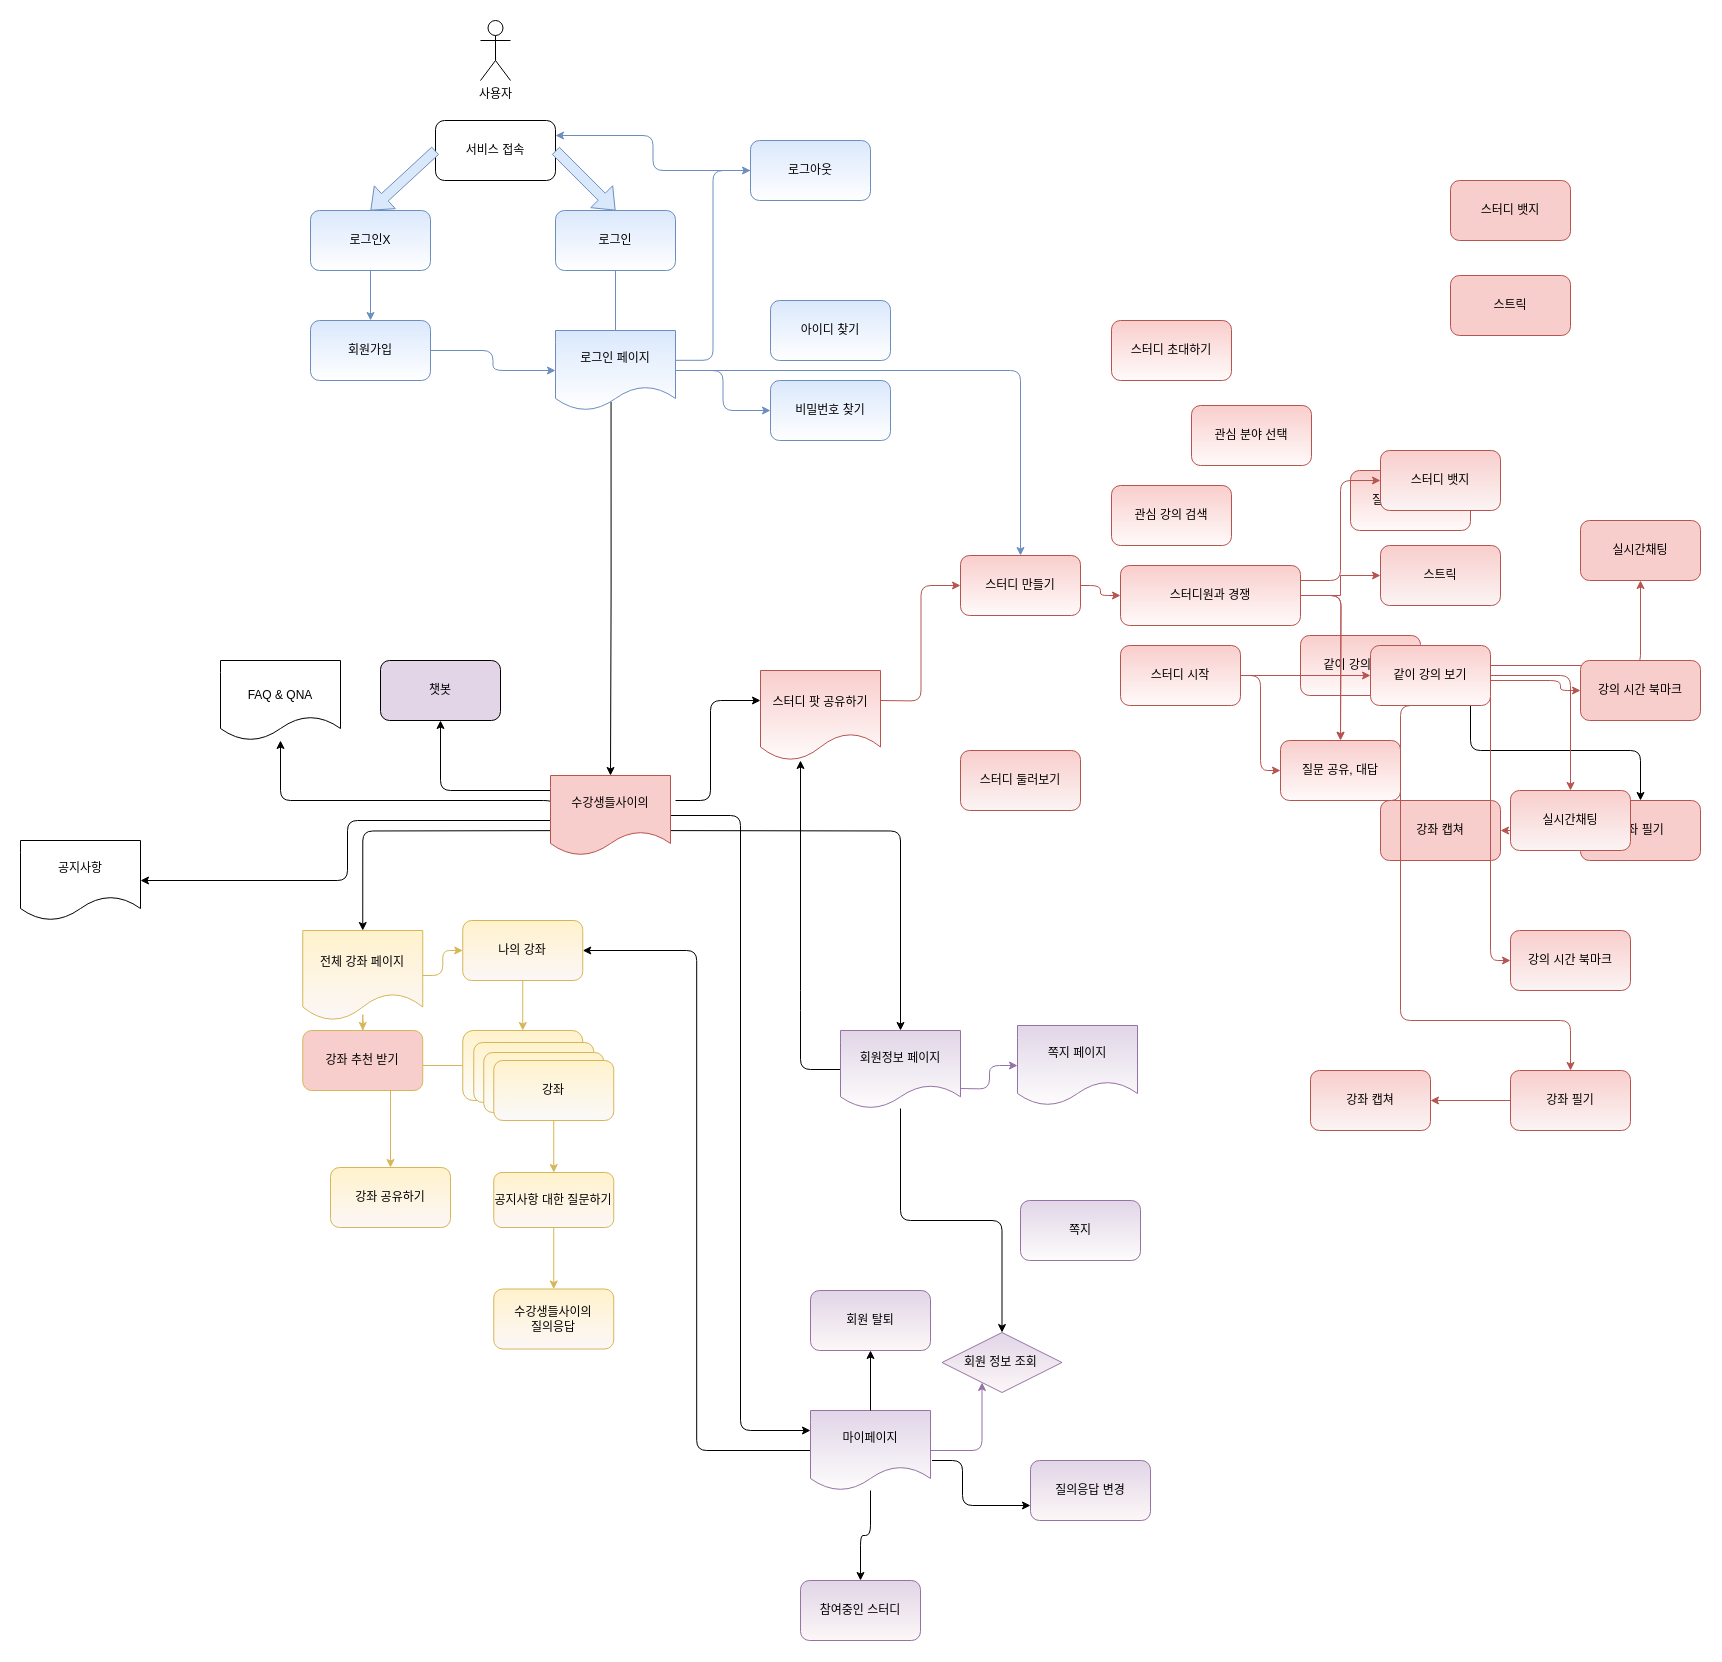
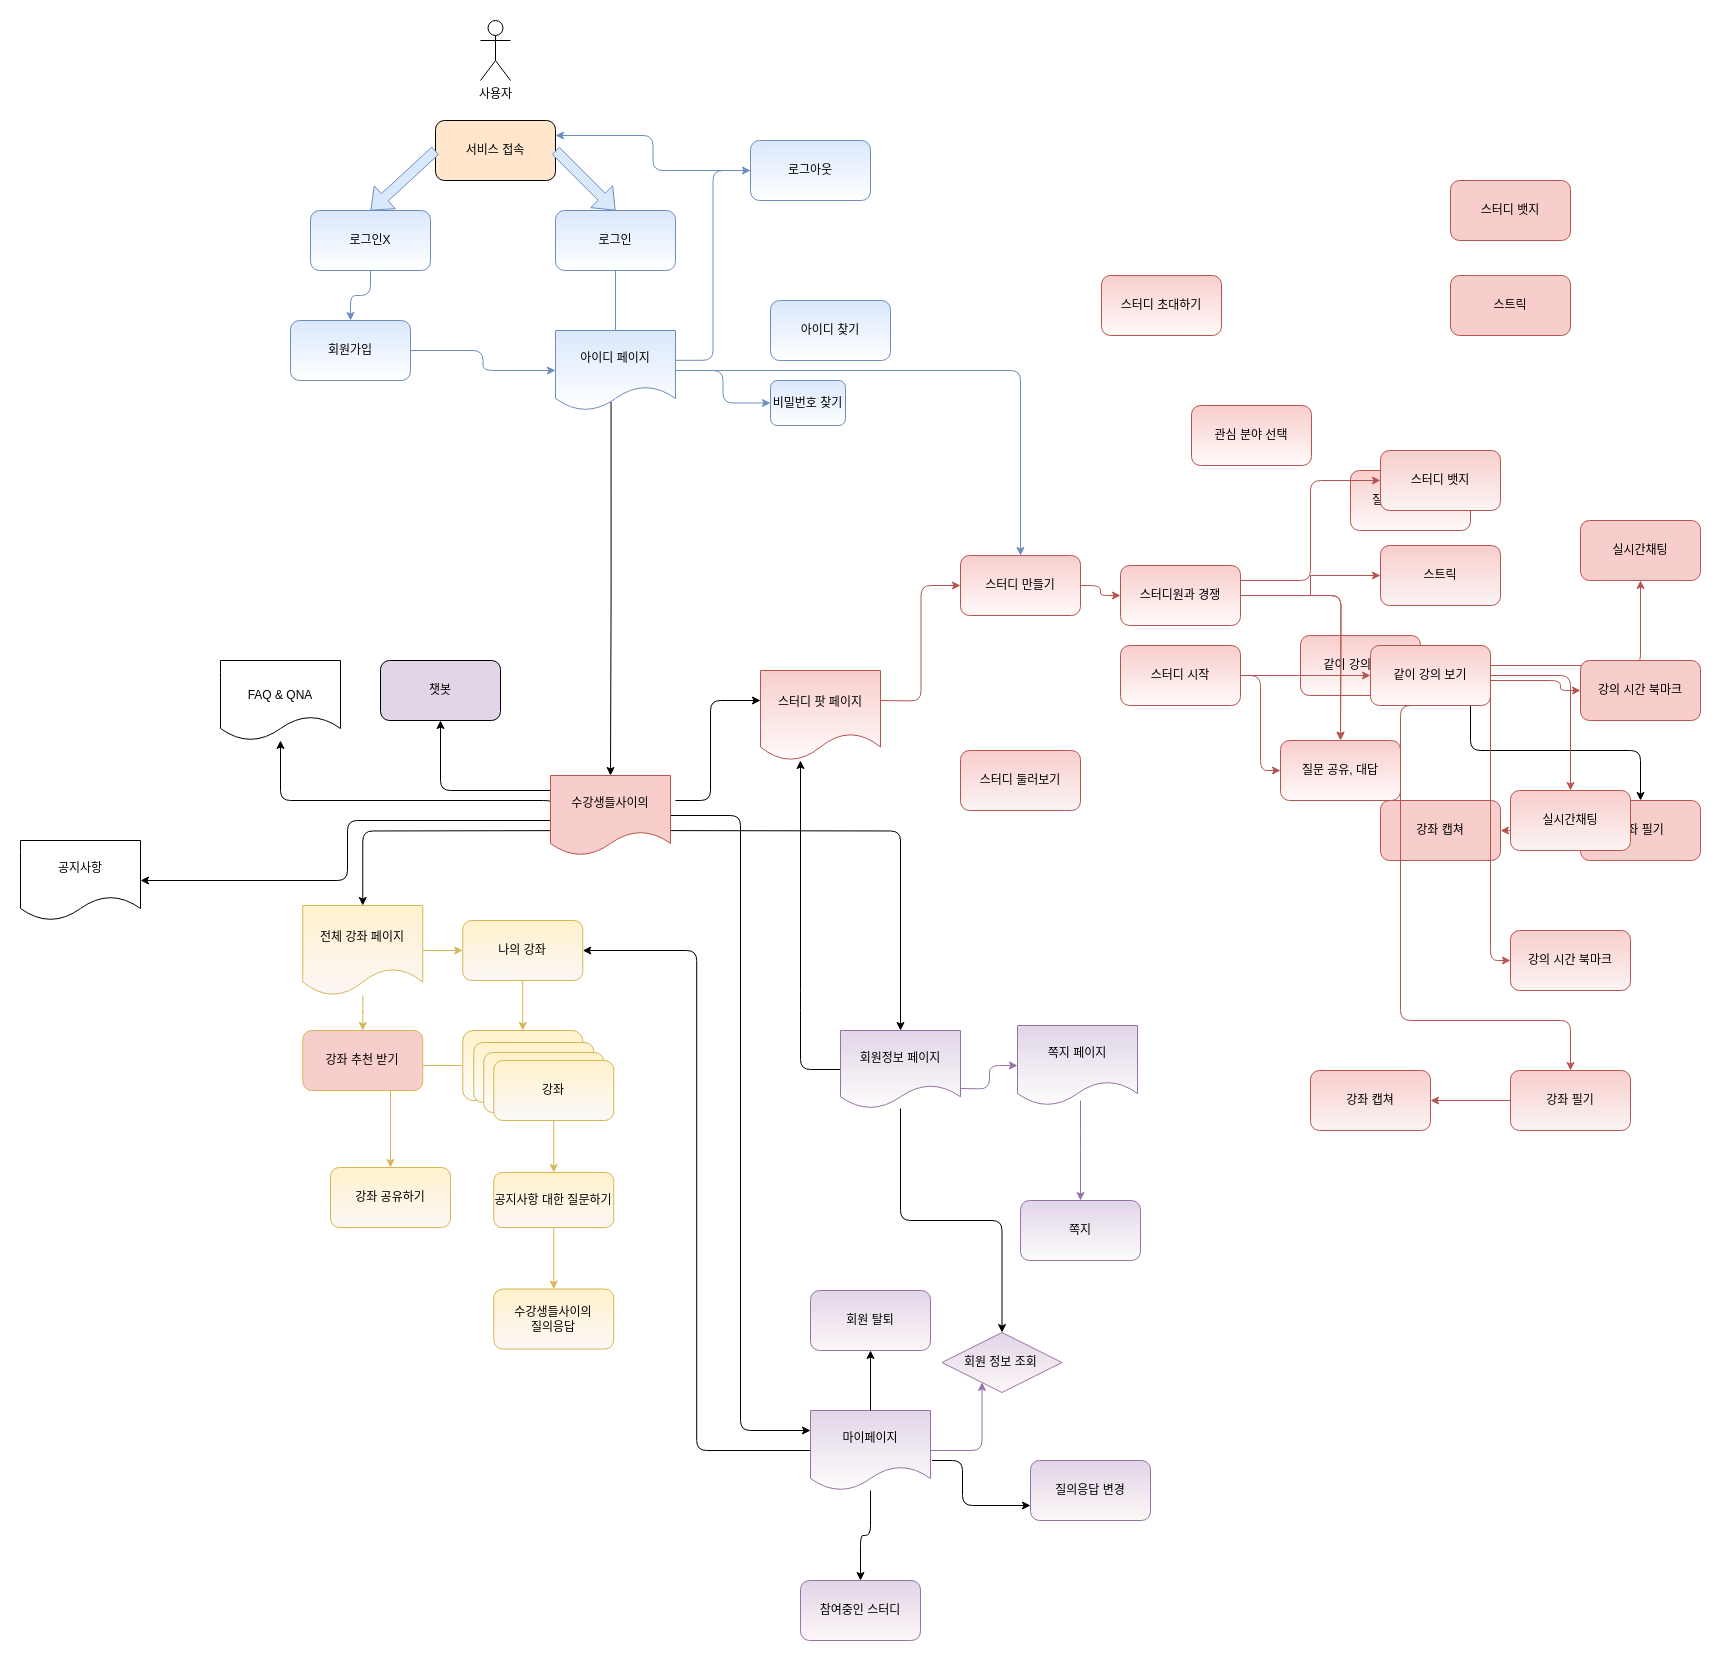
(496, 151) -> (496, 151)
(371, 351) -> (351, 351)
(1172, 351) -> (1162, 306)
(616, 359) -> (616, 359)
(831, 411) -> (808, 403)
(1172, 516) -> none
(1211, 596) -> (1181, 596)
(821, 703) -> (821, 703)
(363, 976) -> (363, 951)
none -> (1081, 1148)
